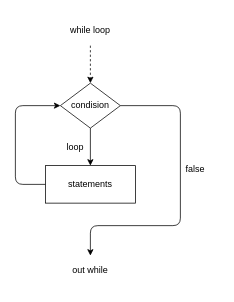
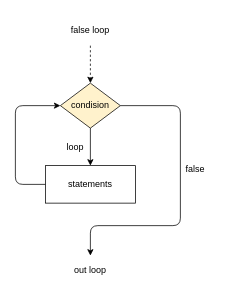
(90, 30) -> (90, 30)
(90, 105) -> (90, 105)
(90, 270) -> (90, 270)
